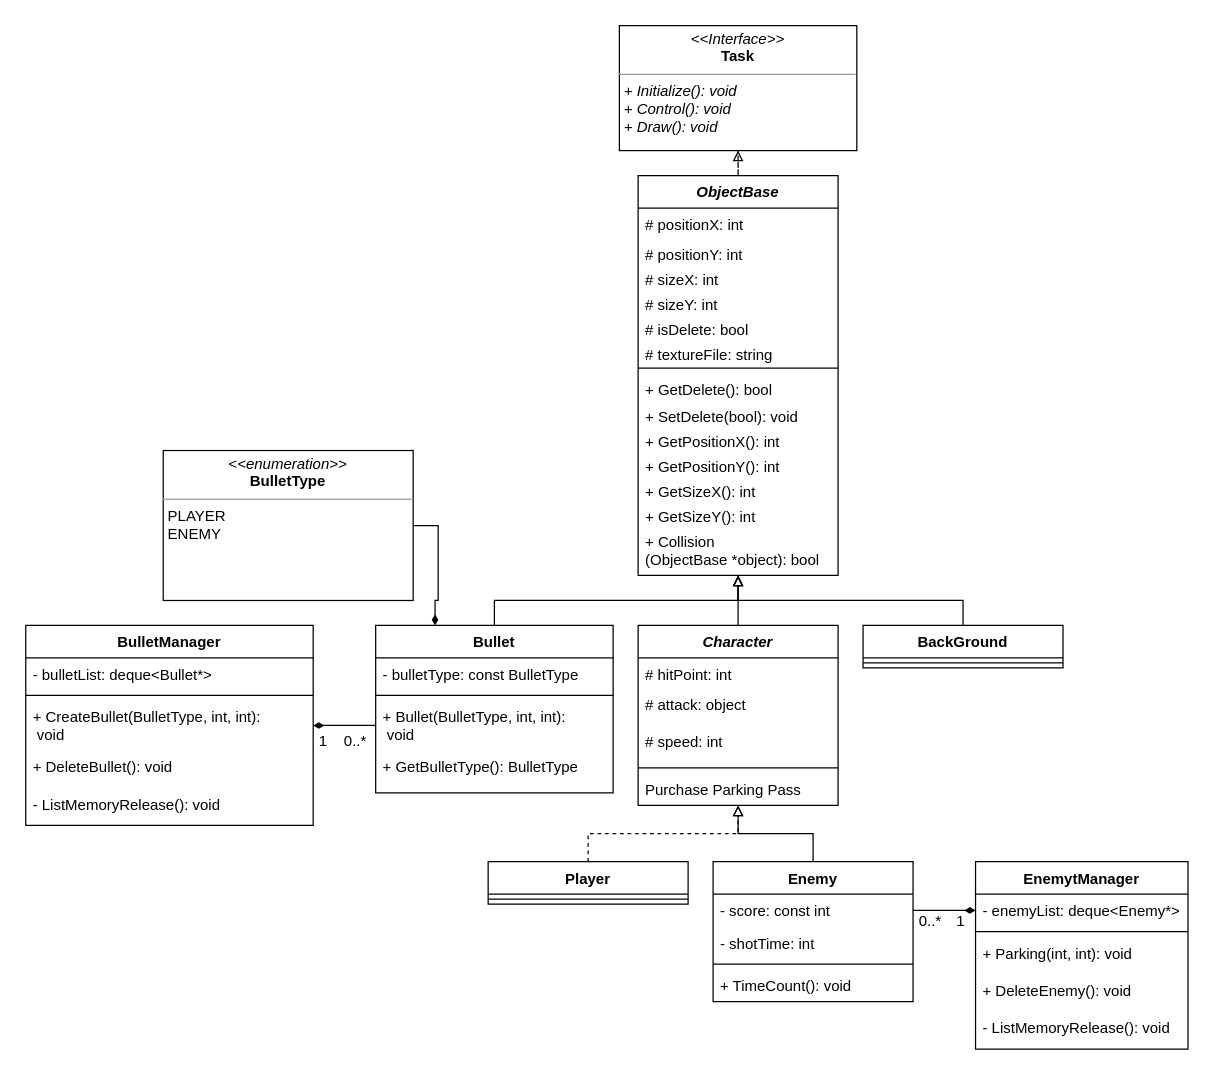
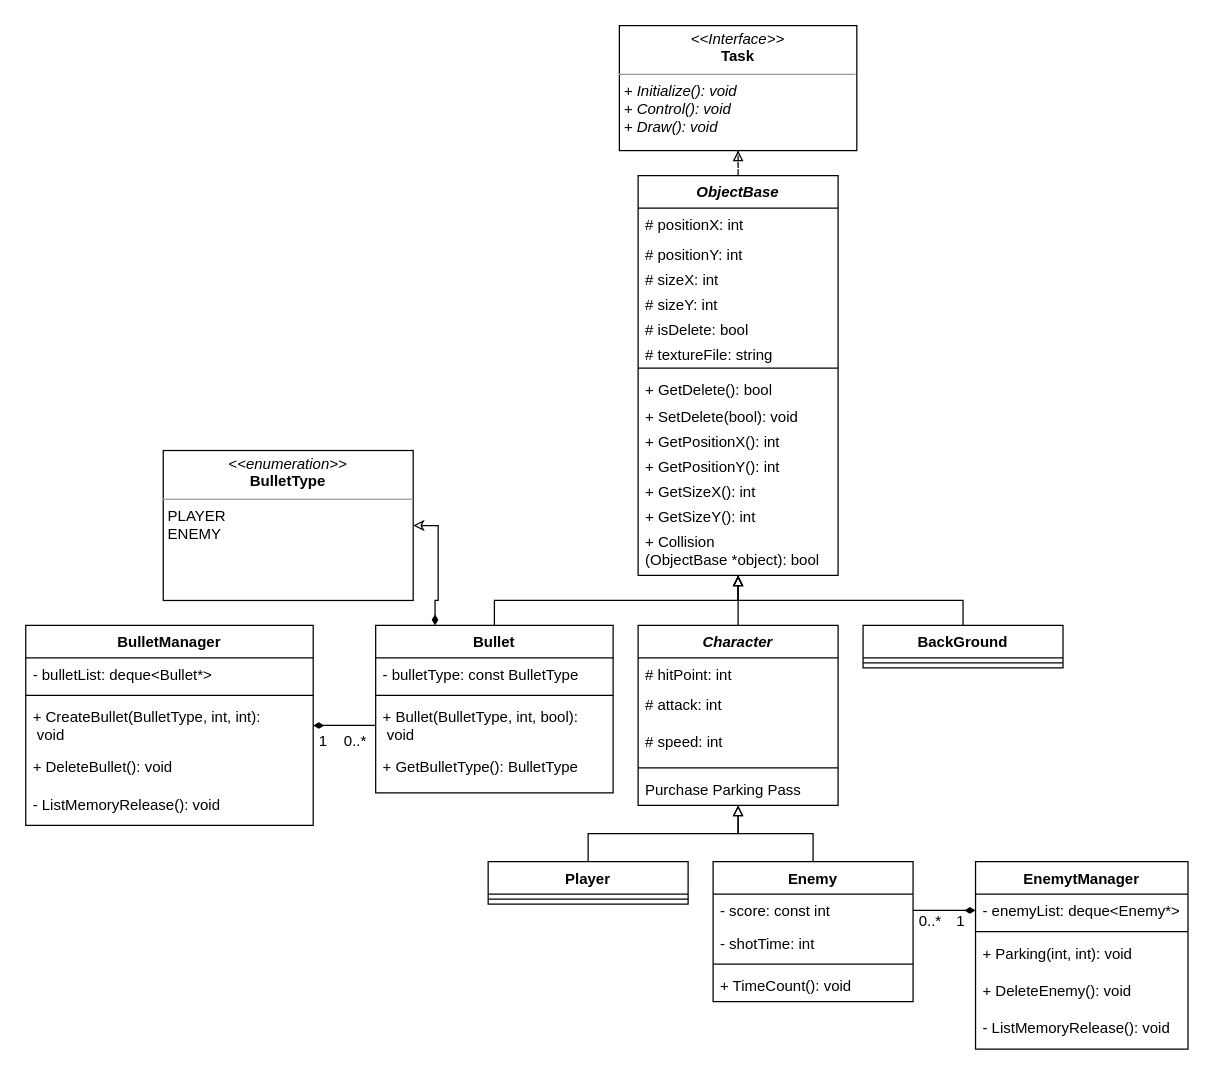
(419, 526) -> (423, 526)
(706, 705) -> (692, 705)
(489, 718) -> (494, 718)
(650, 834) -> (650, 834)
